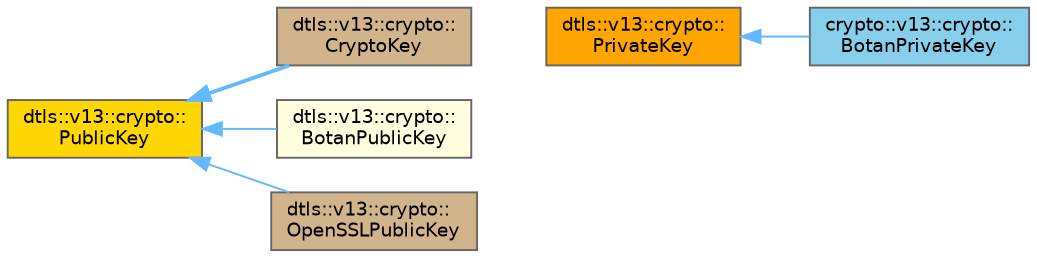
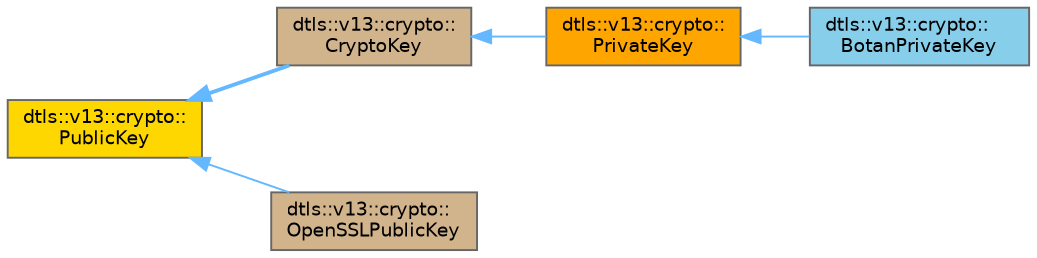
none -> (519, 37)
(919, 37) -> (919, 37)
(374, 129) -> none
